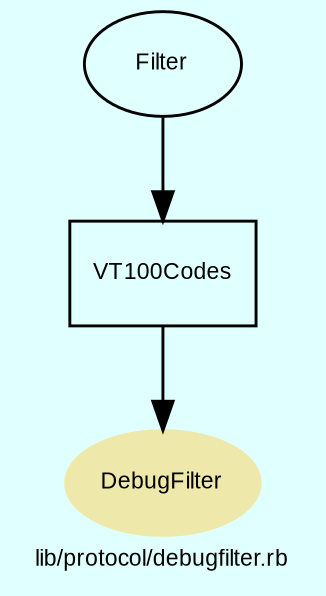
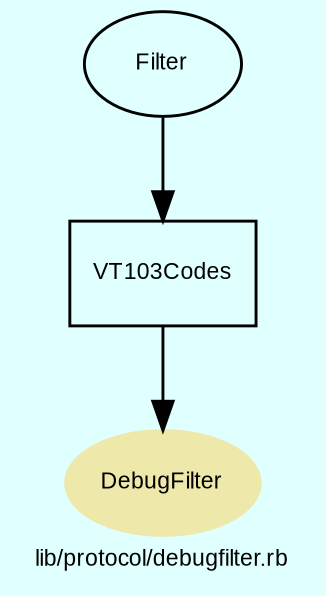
(163, 274) -> (163, 274)
